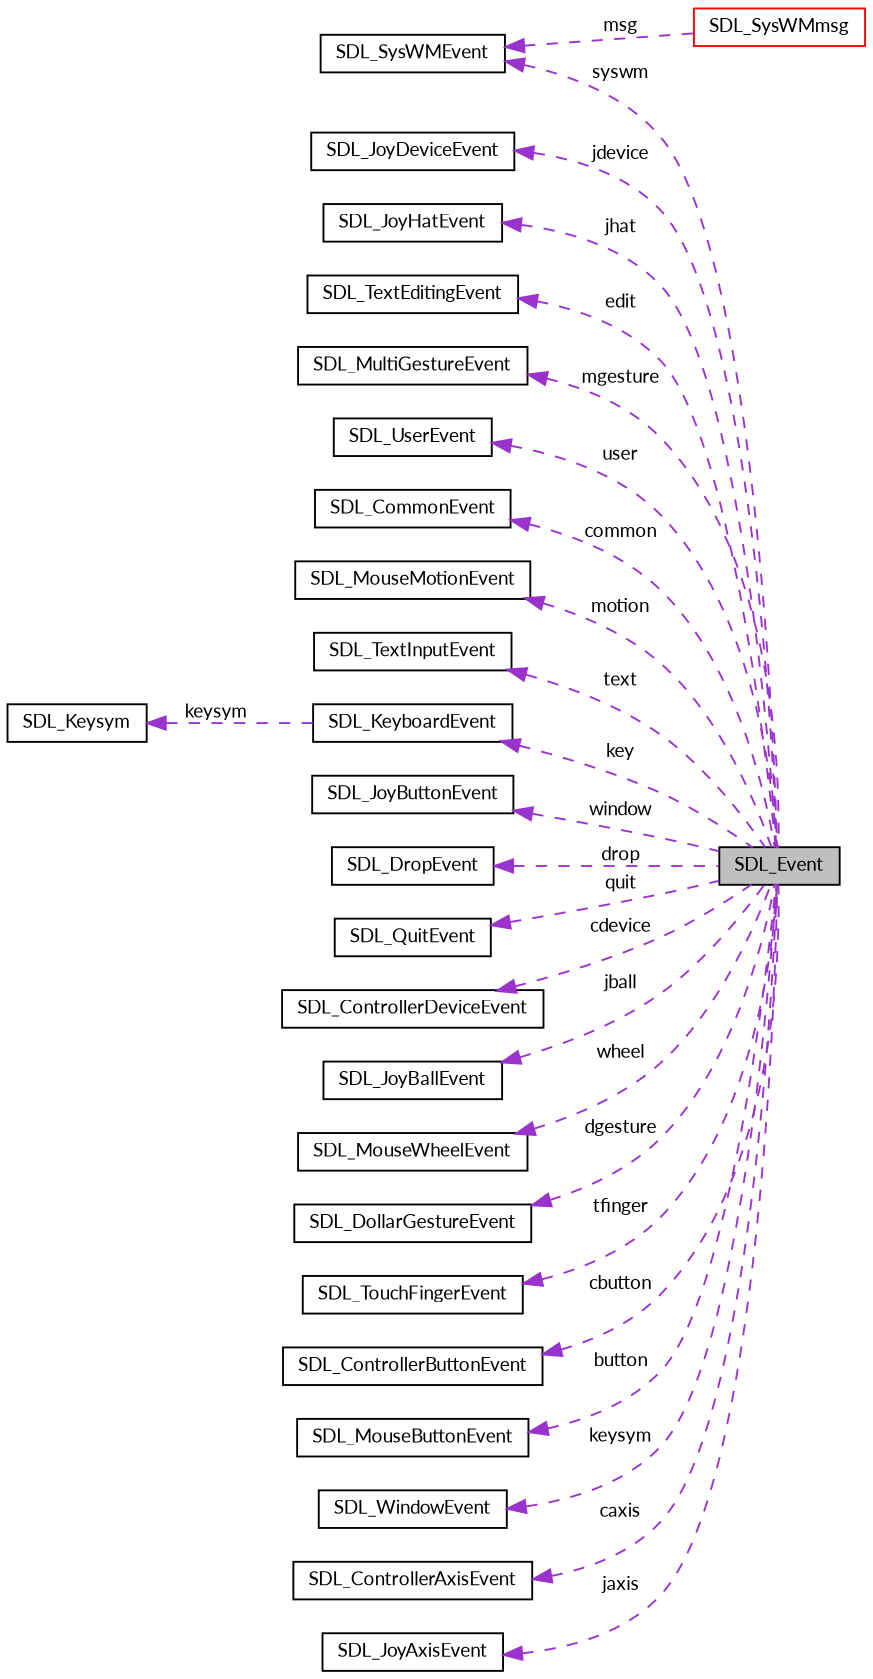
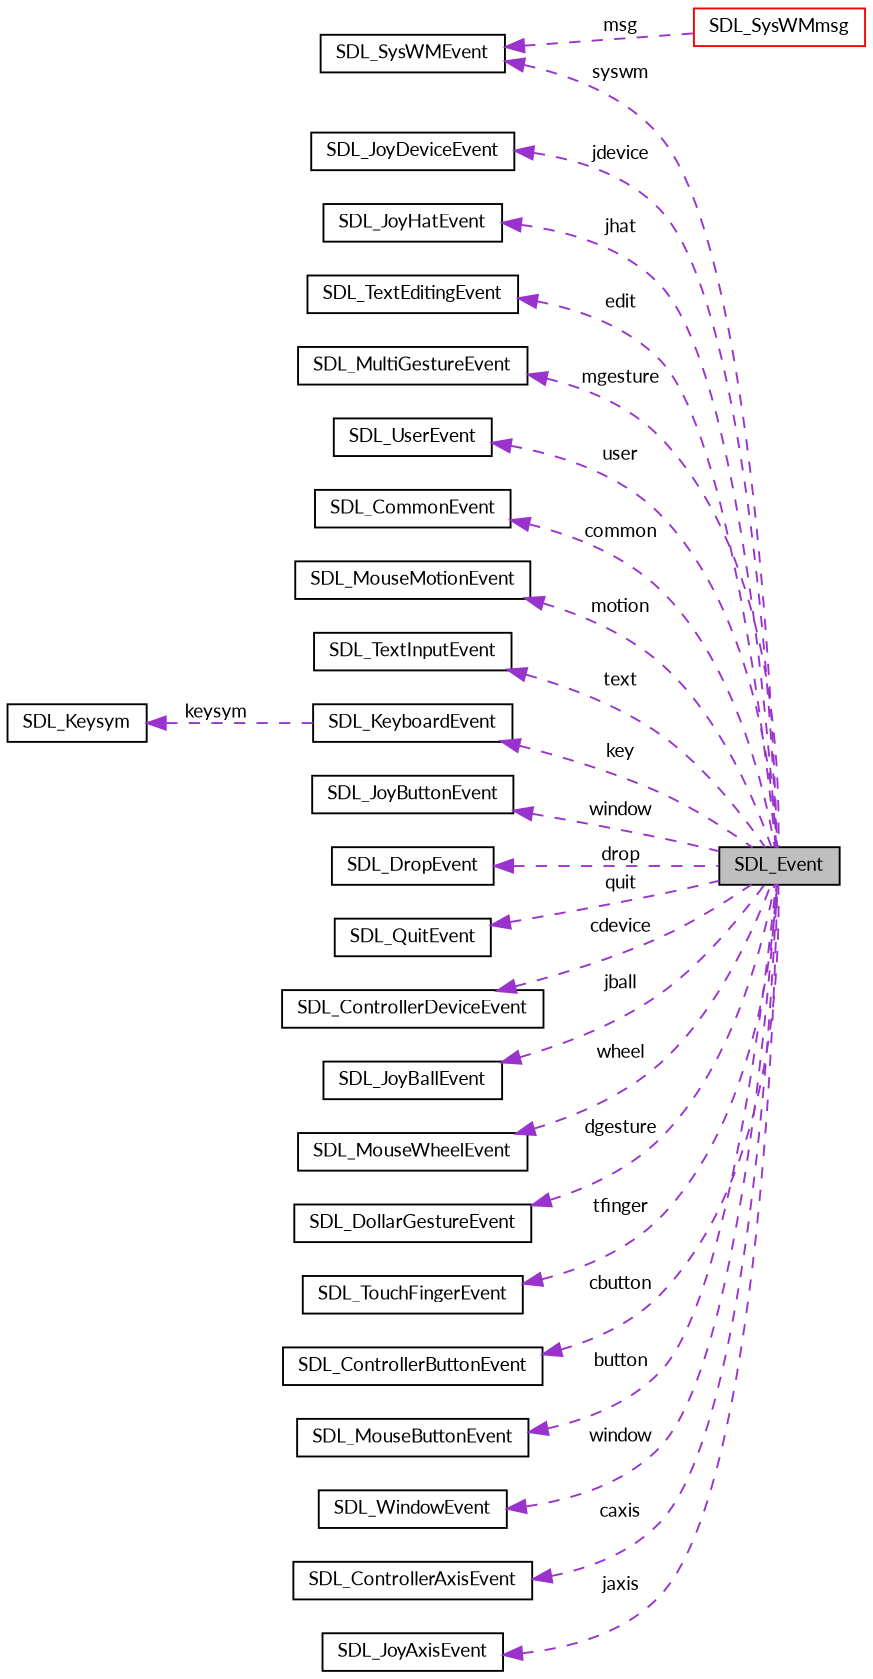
(619, 1437) -> (619, 1437)
